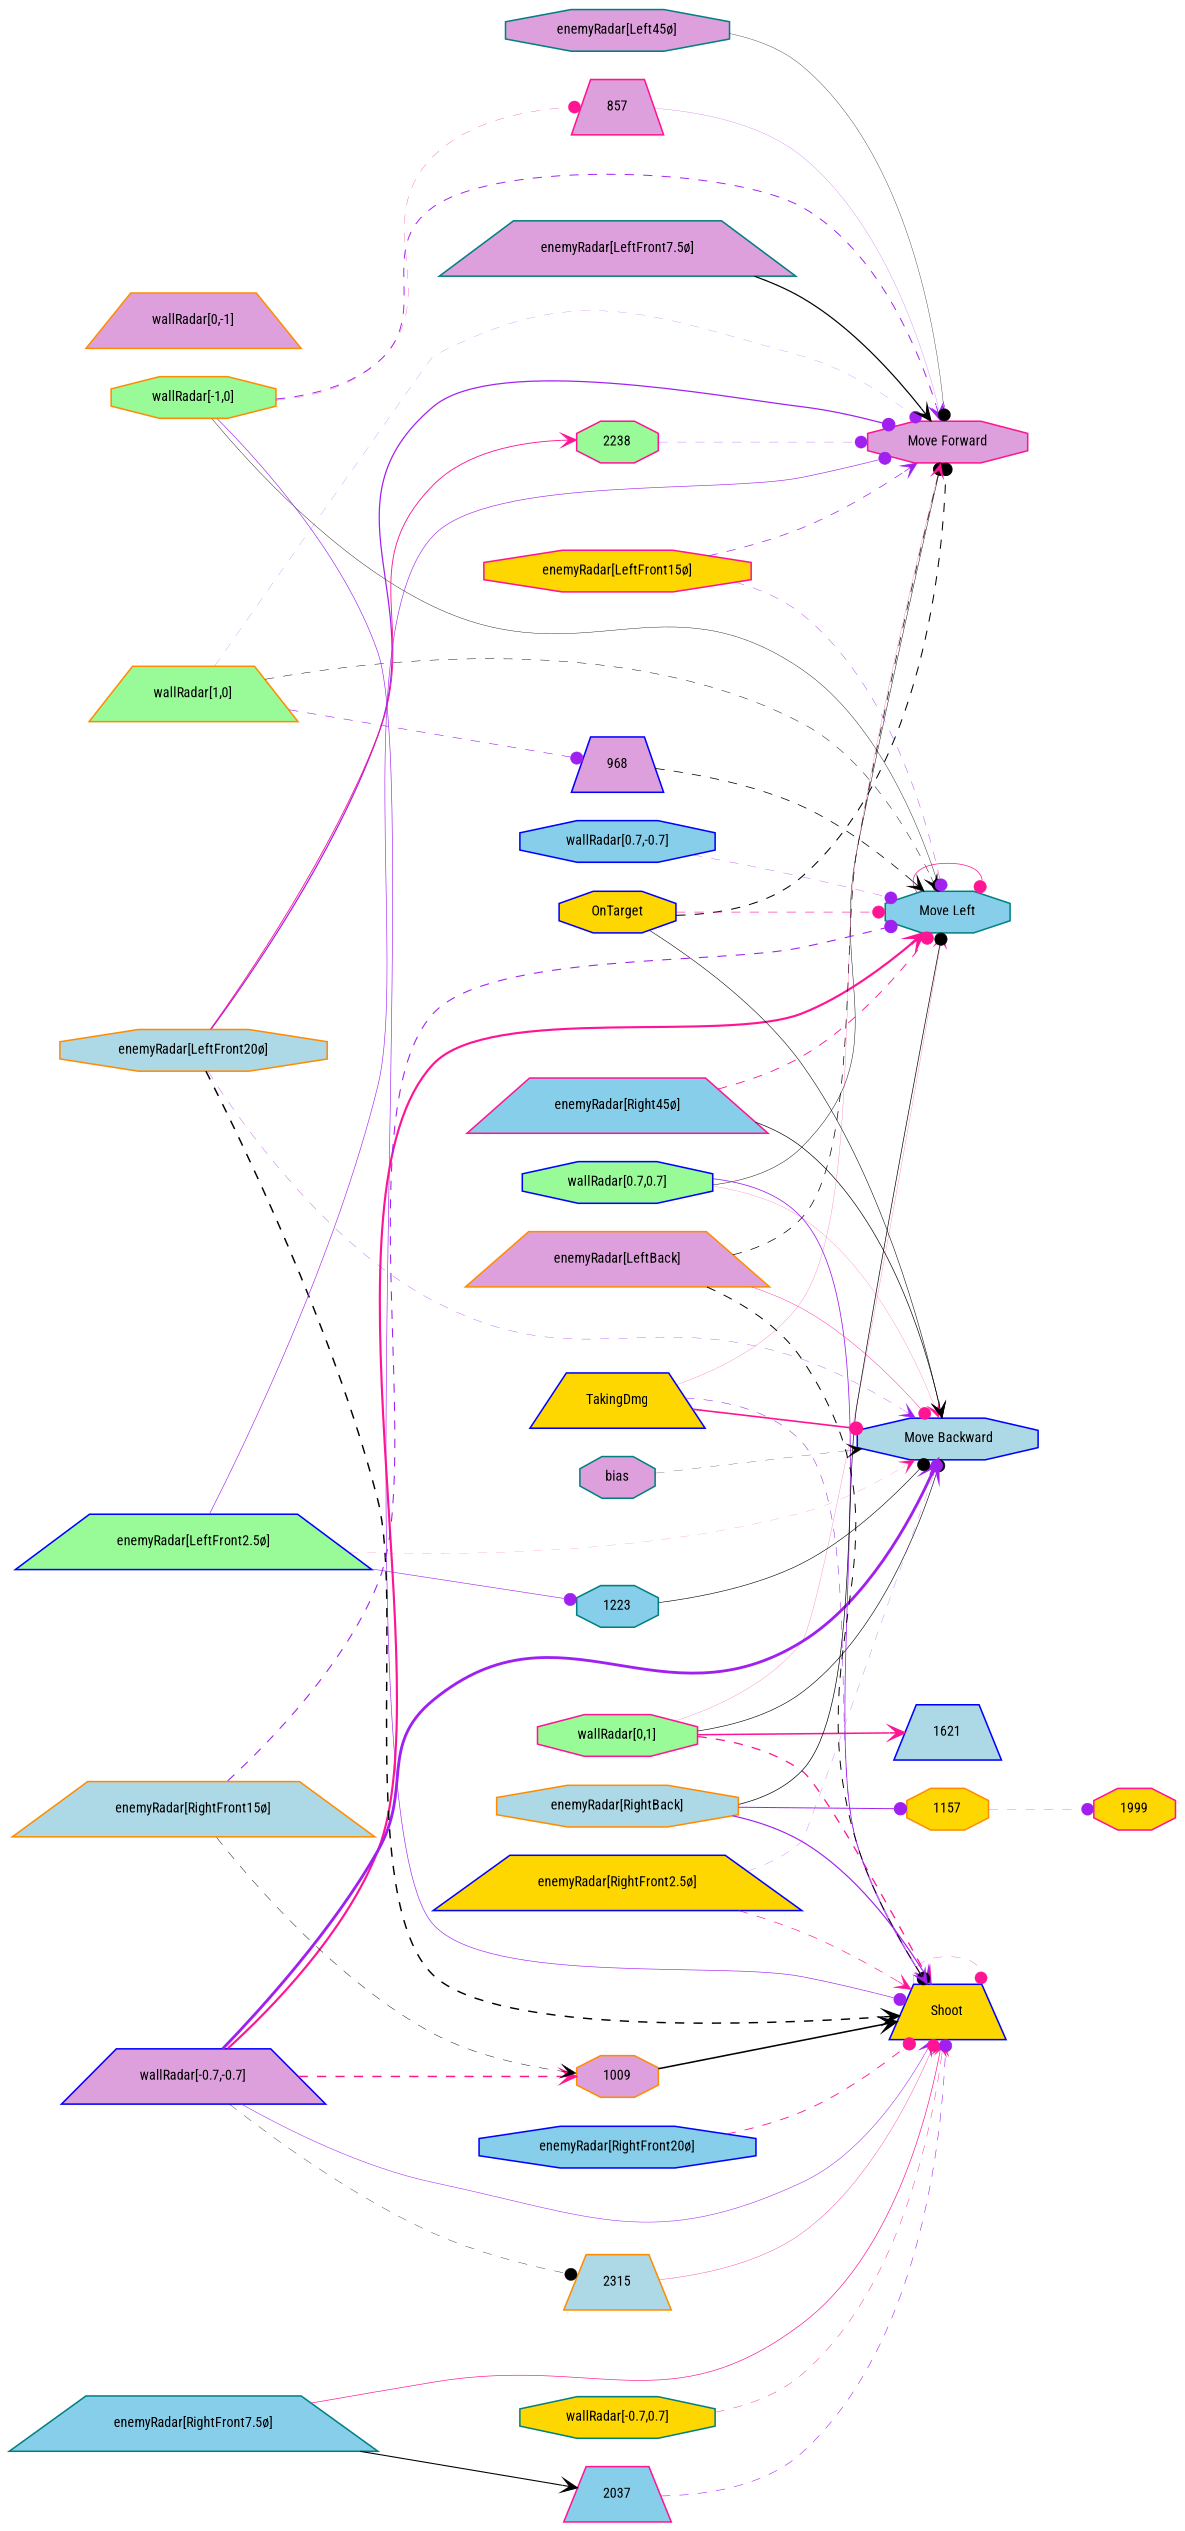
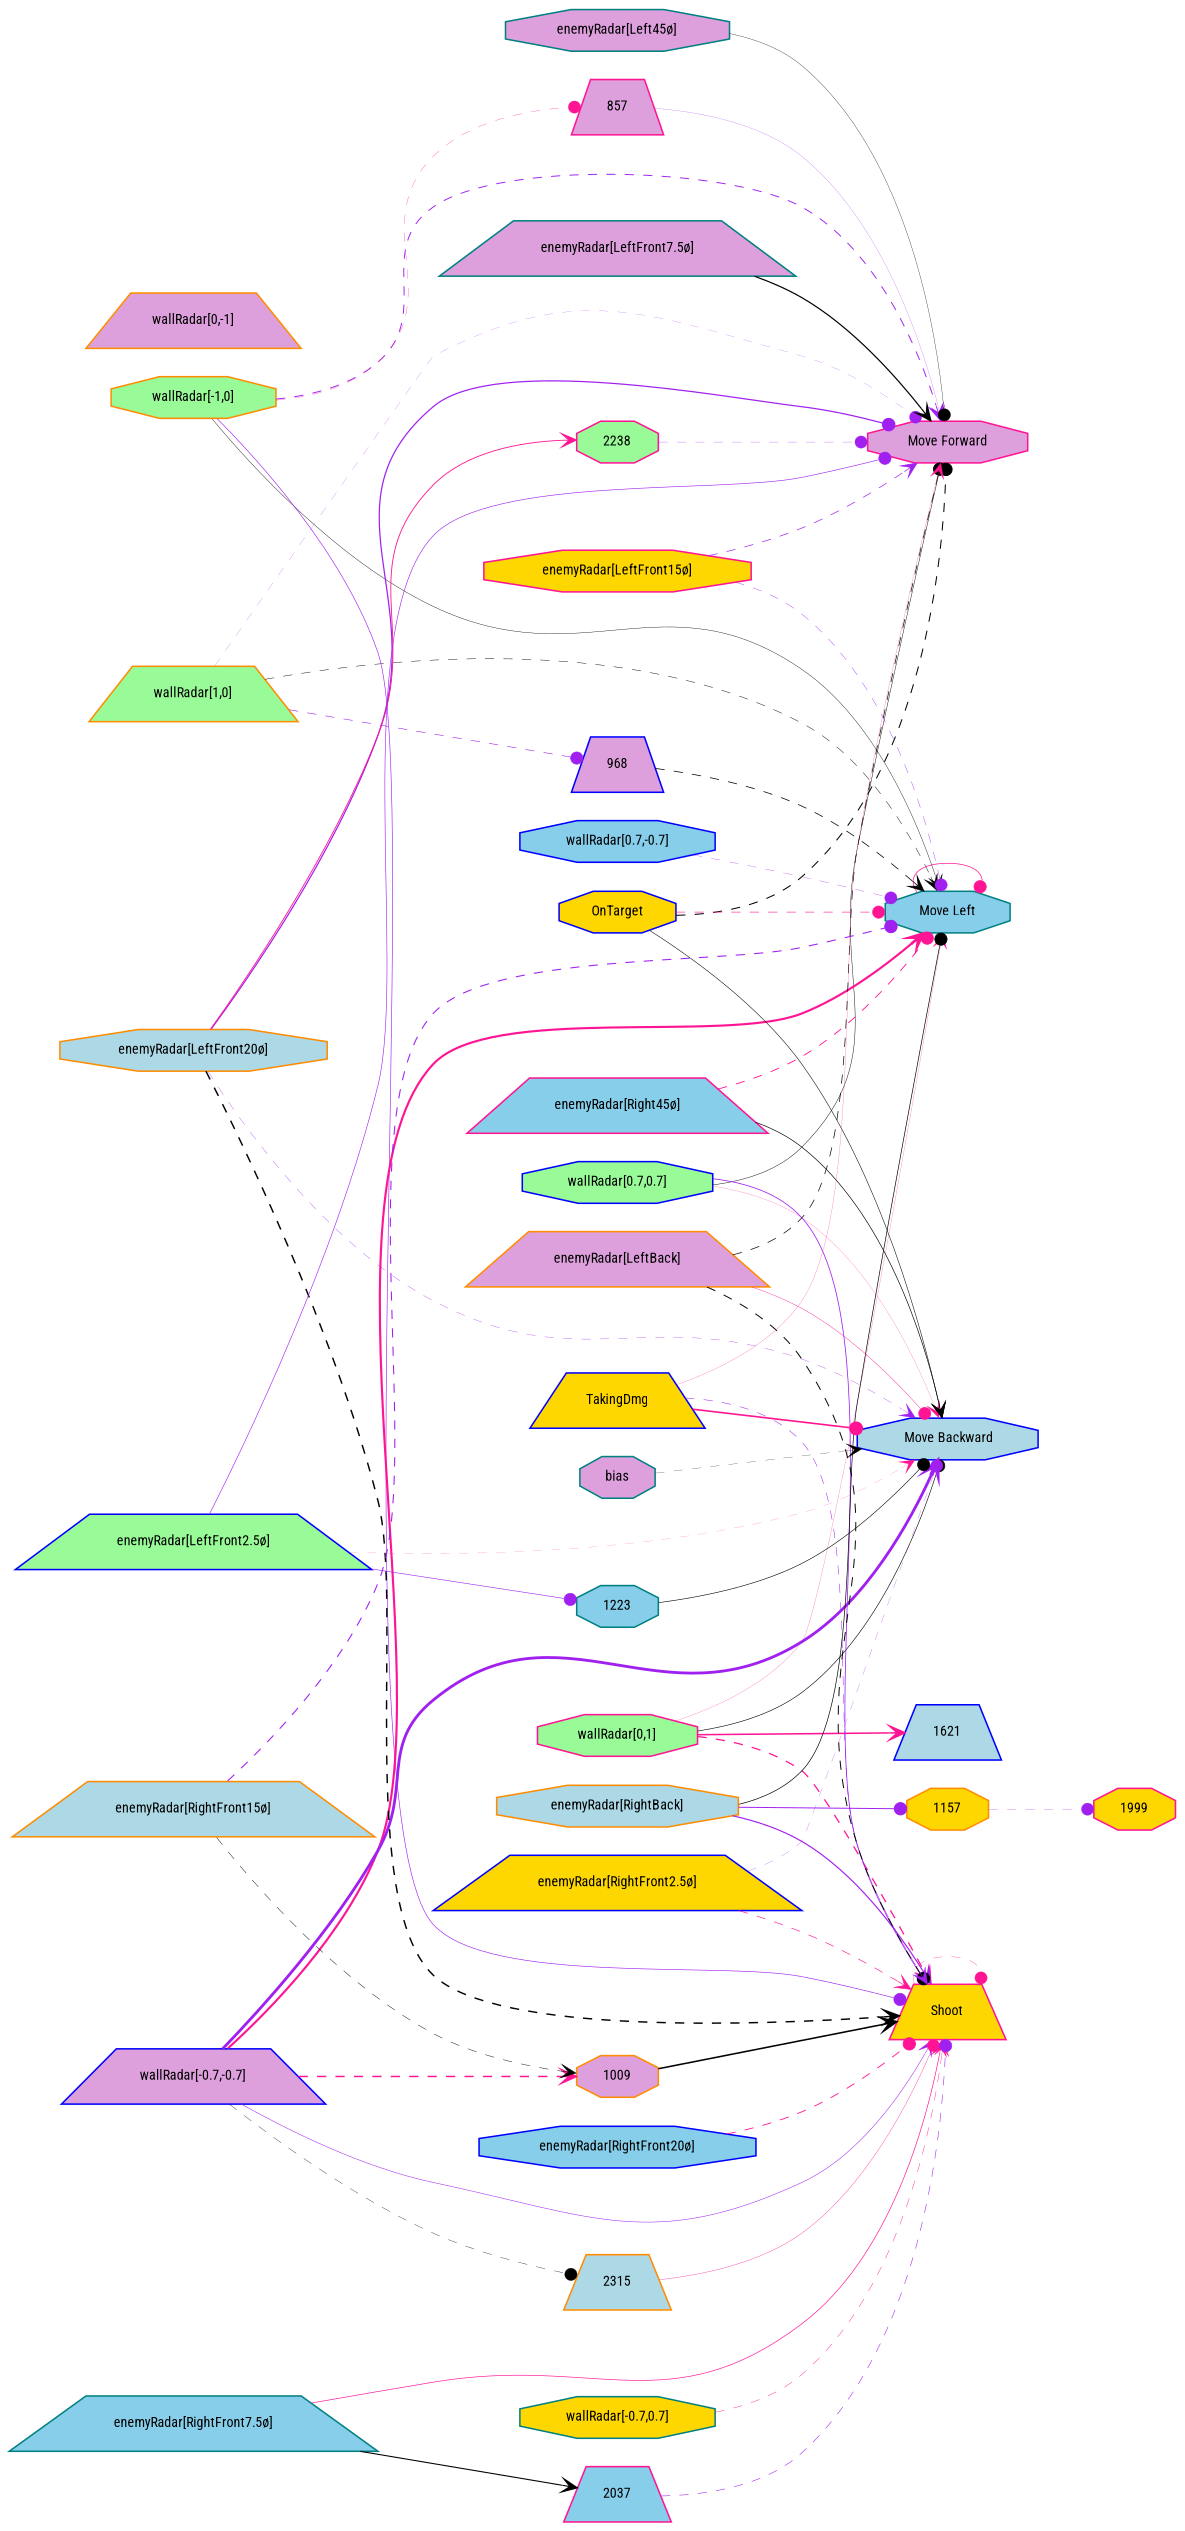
(601, 631) -> (599, 631)
(948, 2012) -> (948, 2012)
